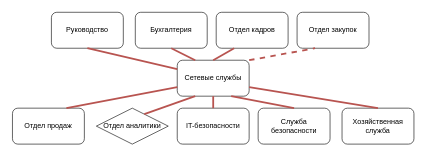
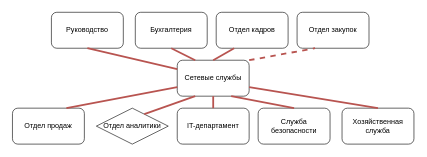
(213, 126) -> (213, 126)
